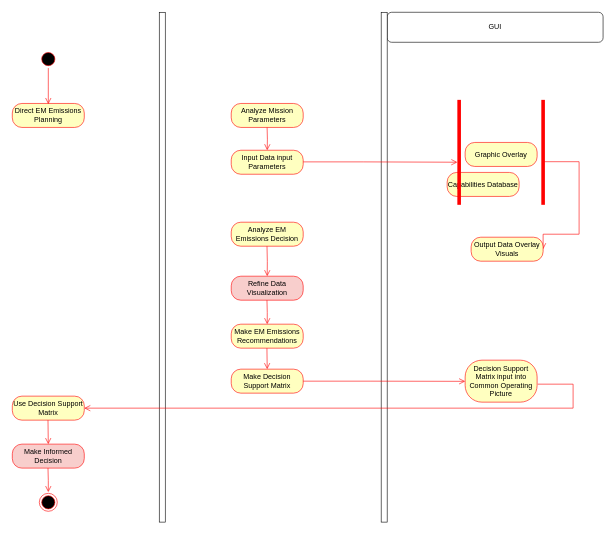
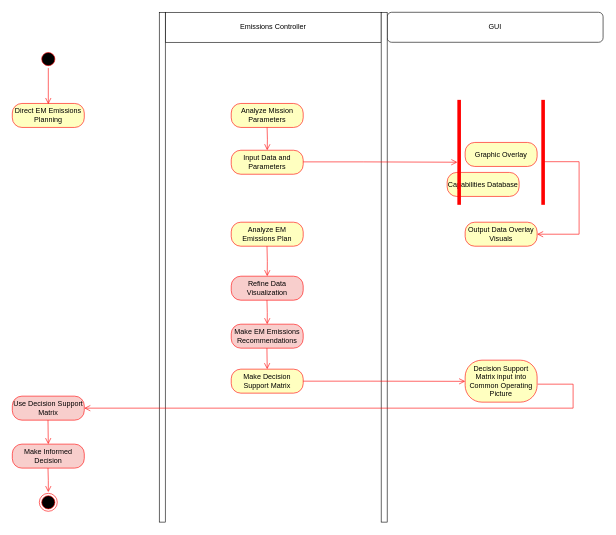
none -> (273, 27)
(267, 162) -> (267, 162)
(267, 234) -> (267, 234)
(507, 249) -> (501, 234)
(267, 336) -> (267, 336)
(48, 408) -> (48, 408)
